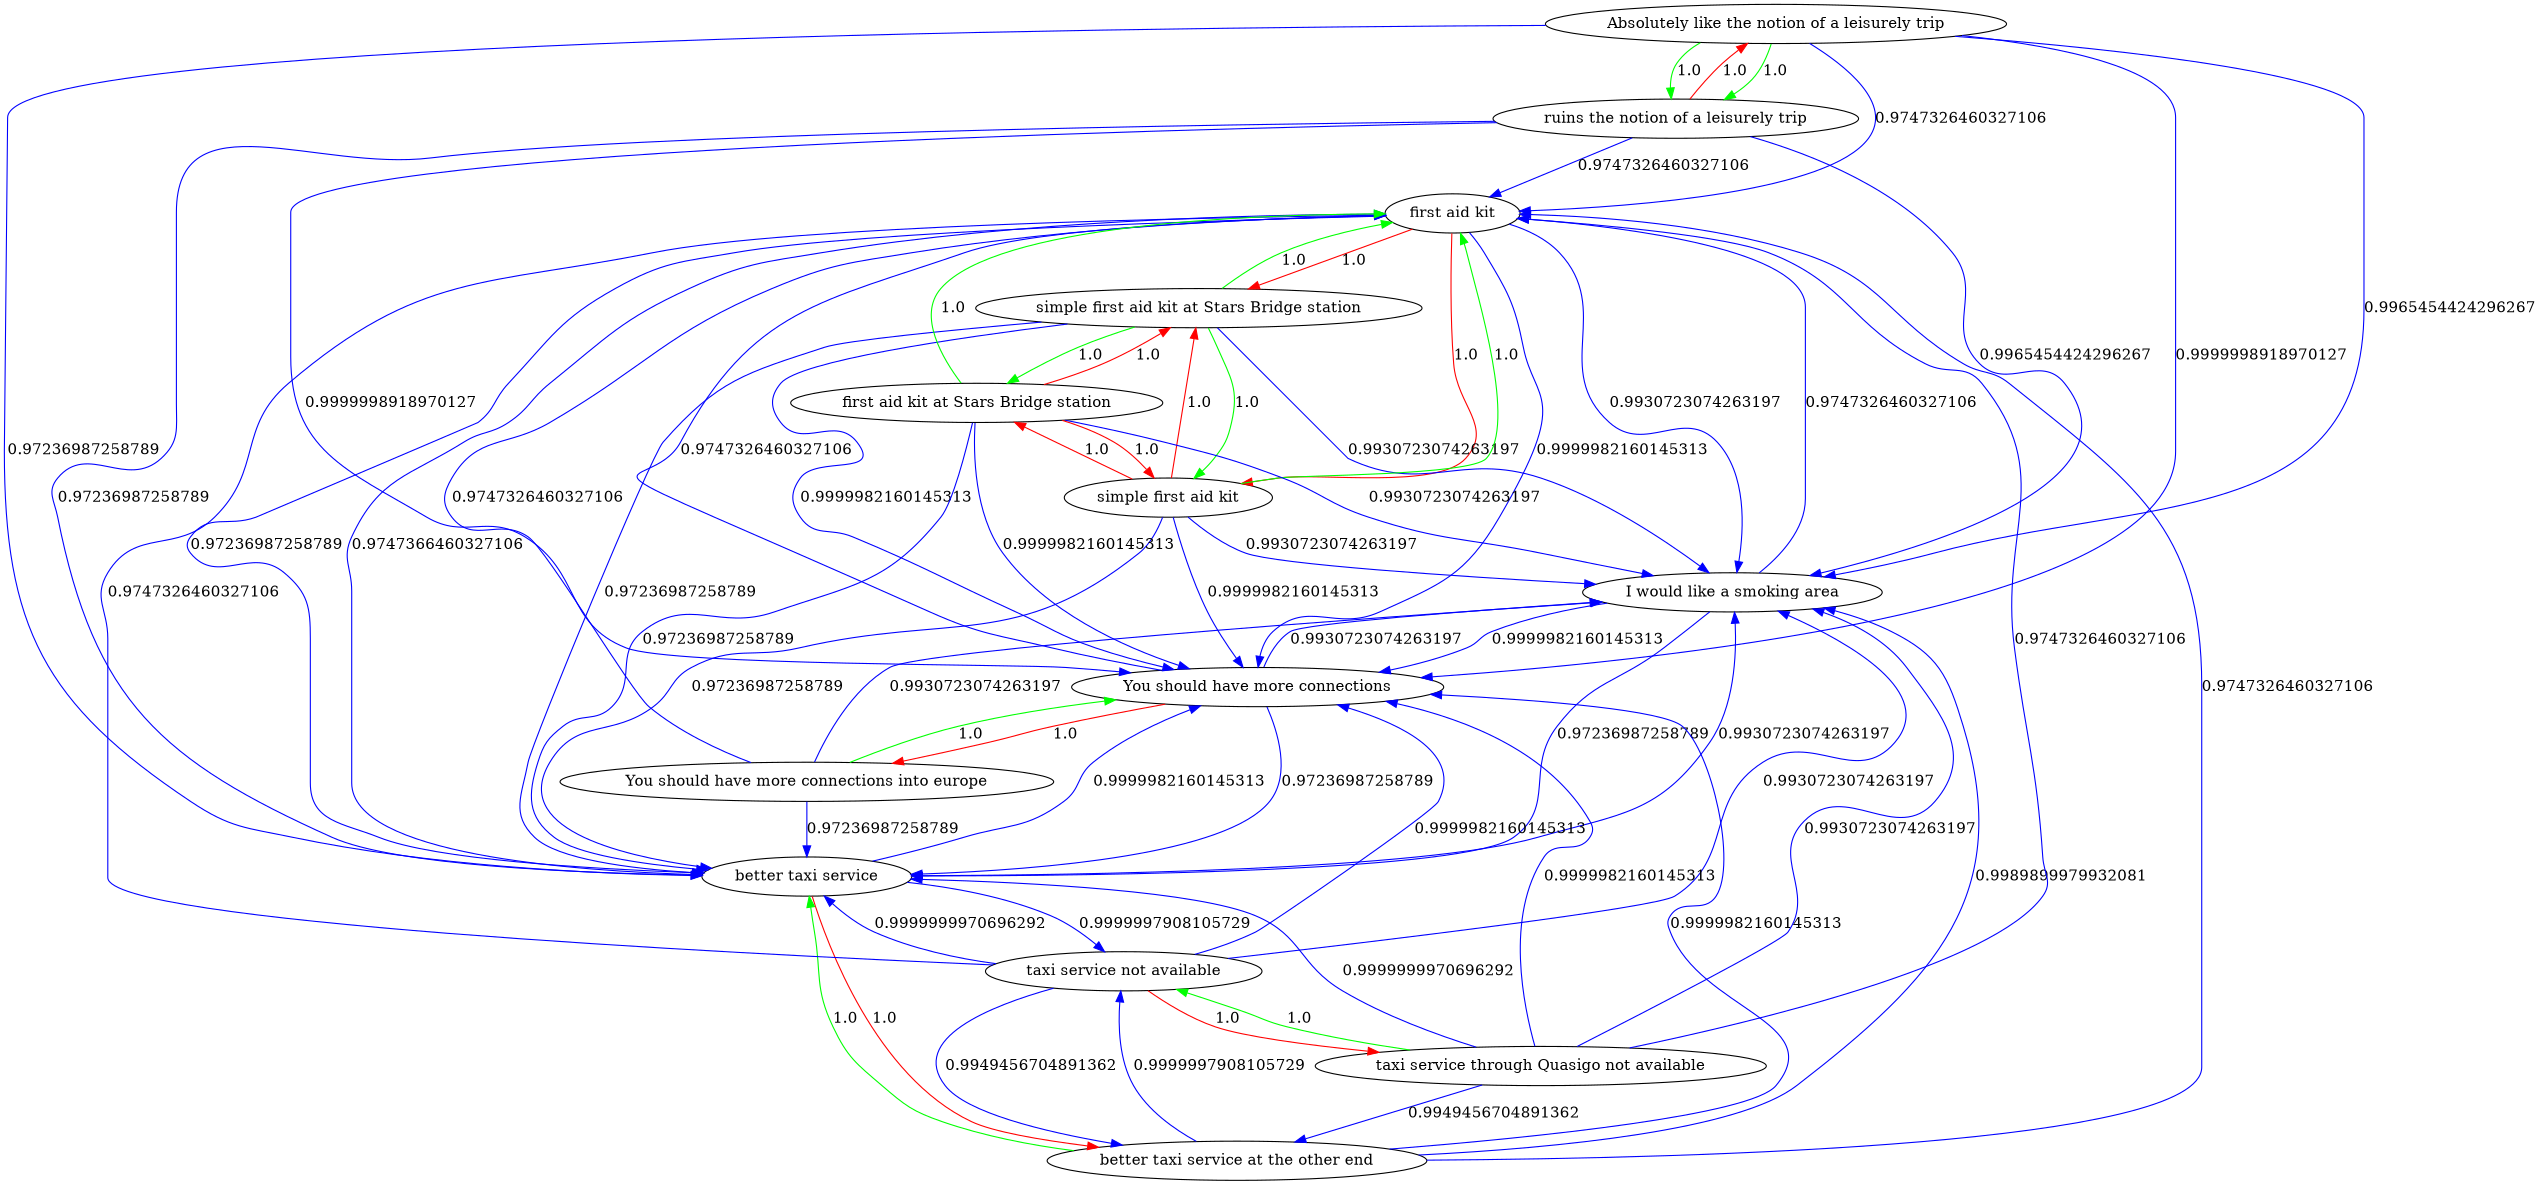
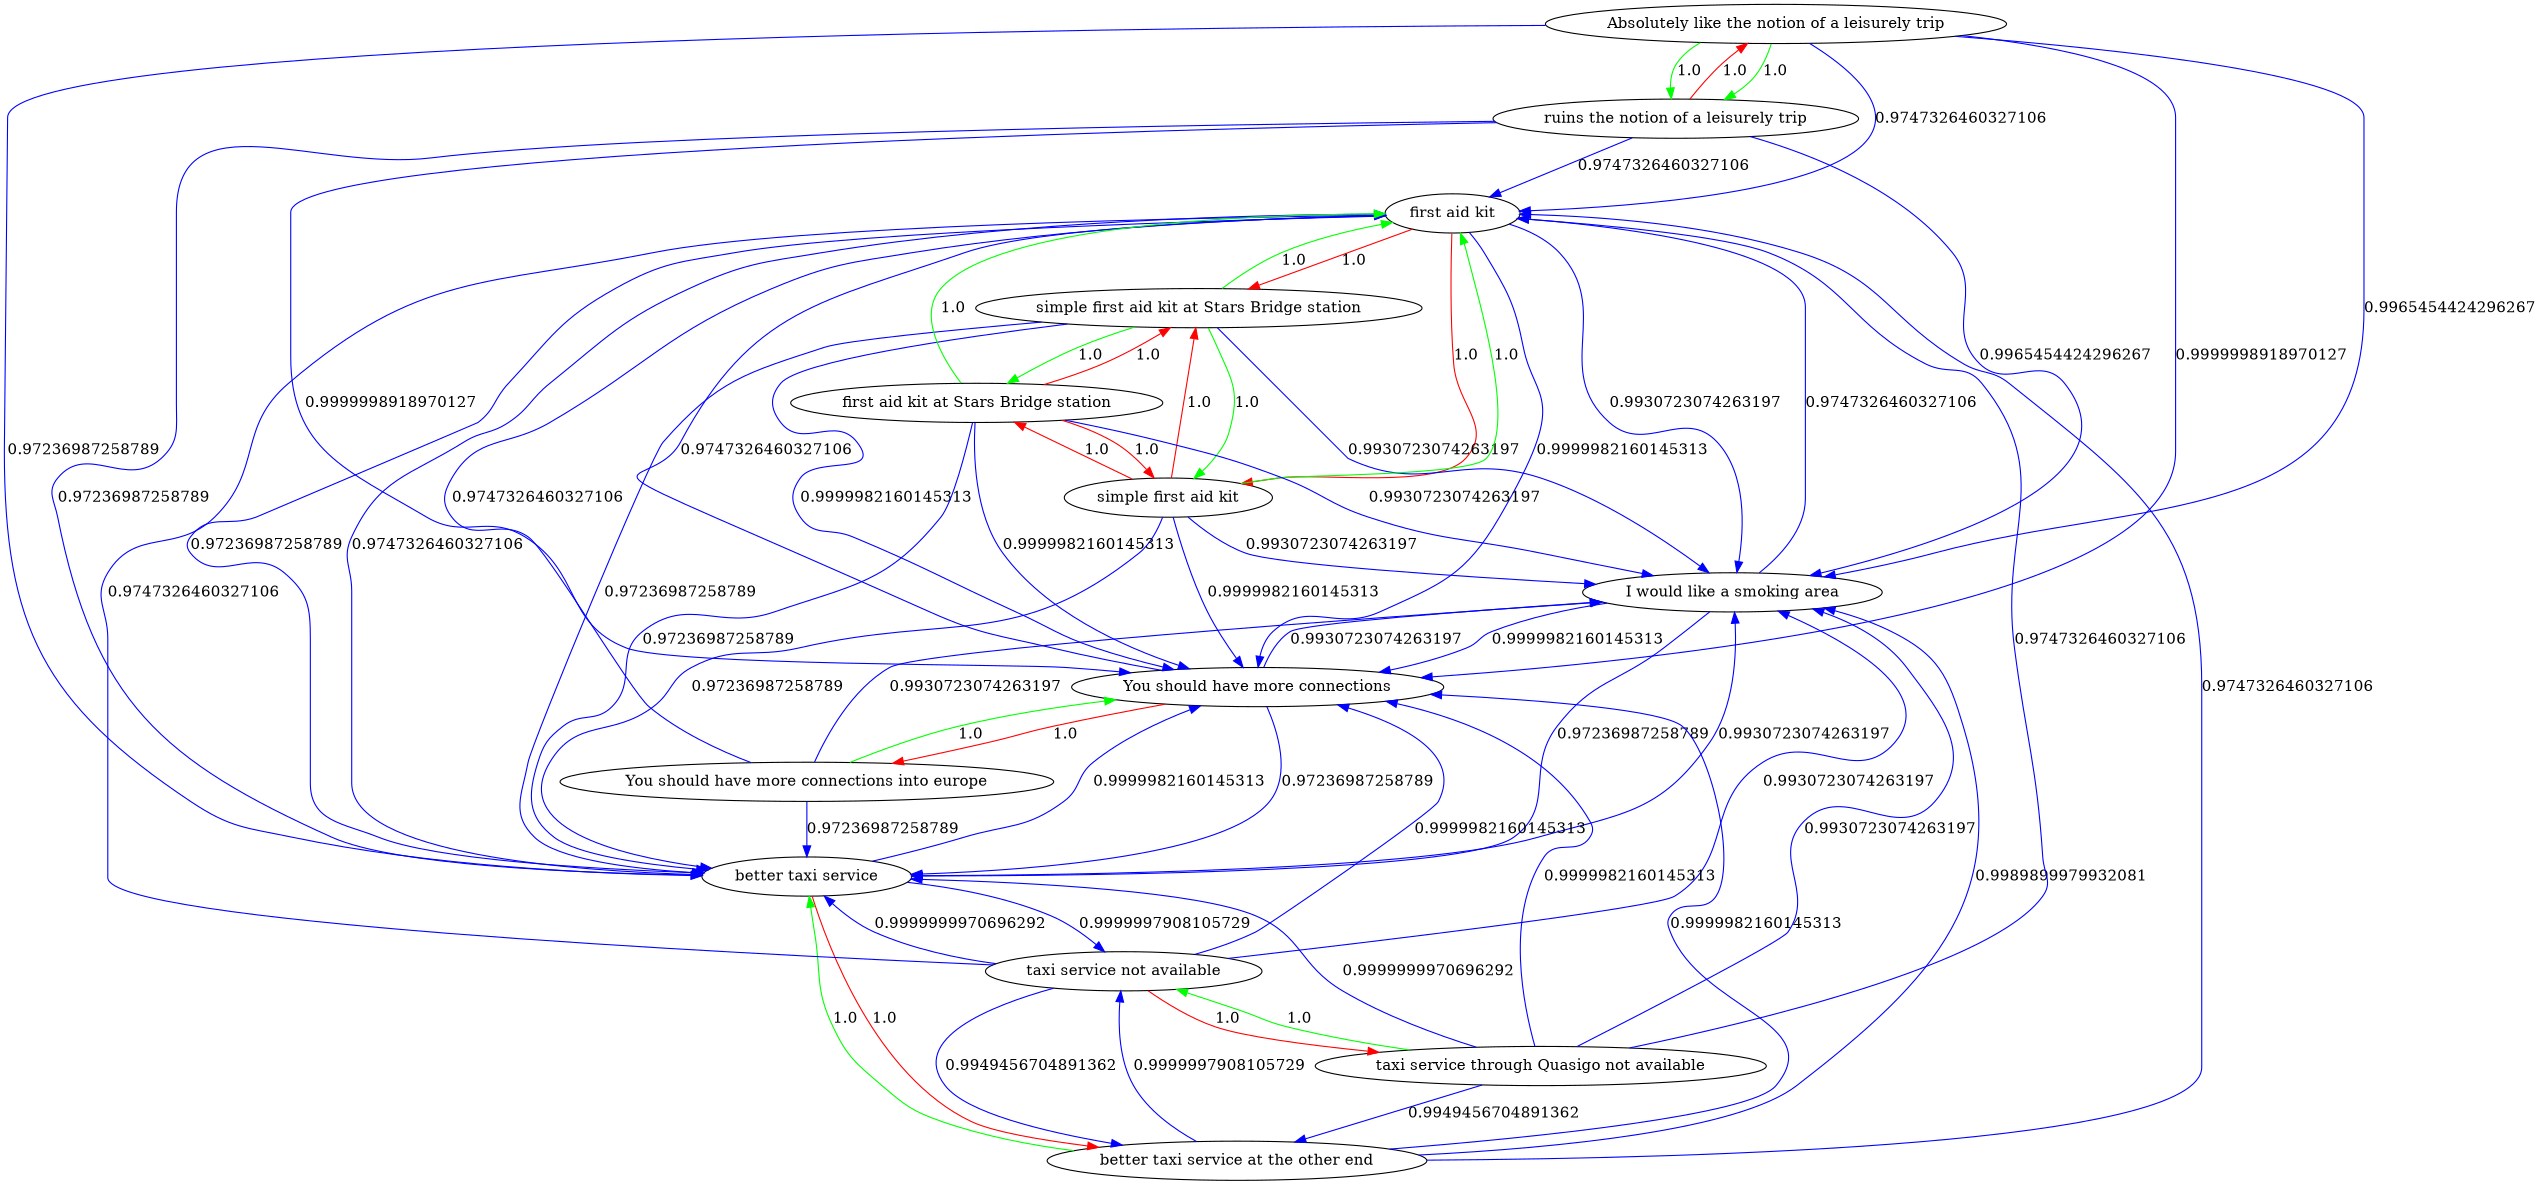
(438, 545) -> (438, 545)
